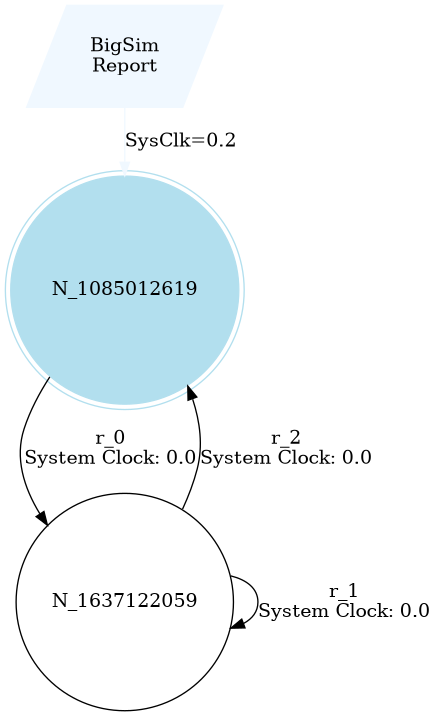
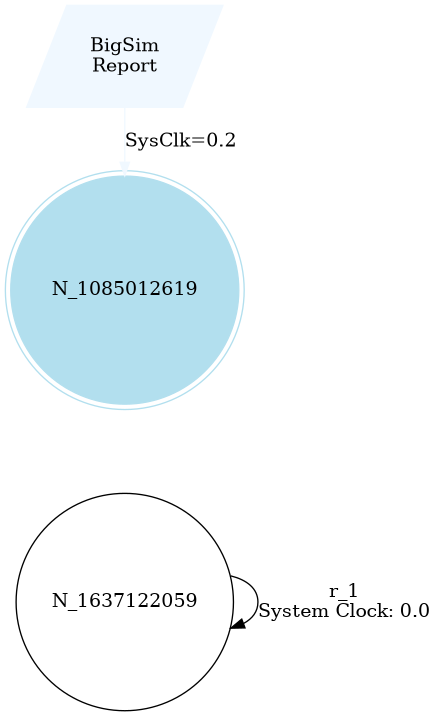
(21, 444) -> none
(200, 455) -> none
